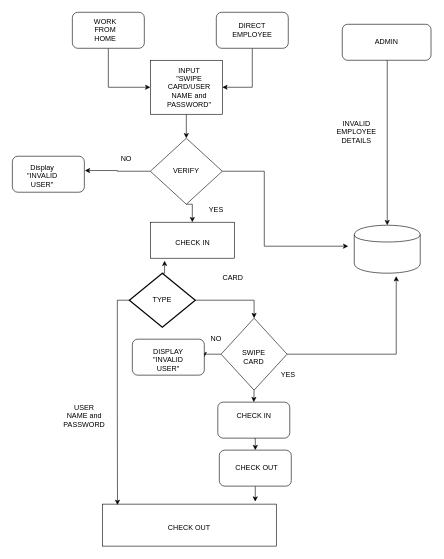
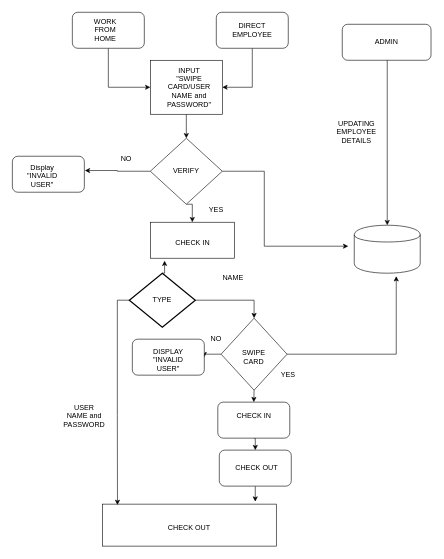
(357, 132) -> (357, 132)
(233, 278) -> (233, 278)
